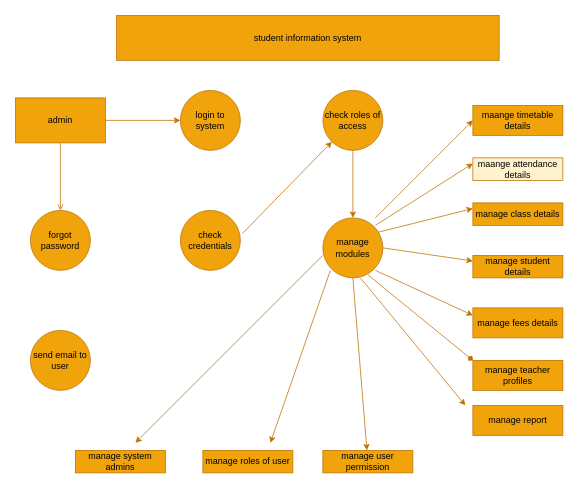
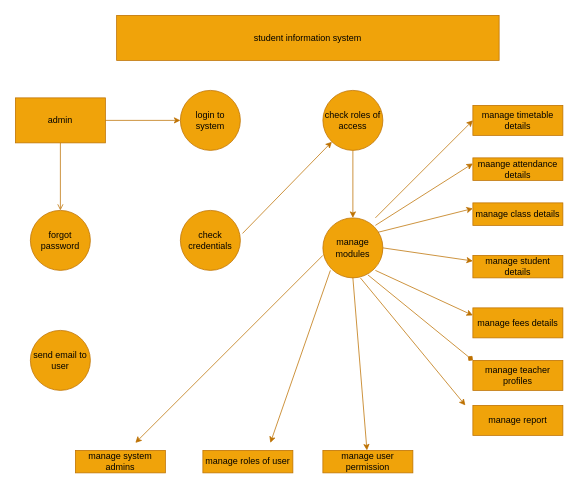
(518, 120) -> (518, 120)
(518, 169) -> (518, 169)
